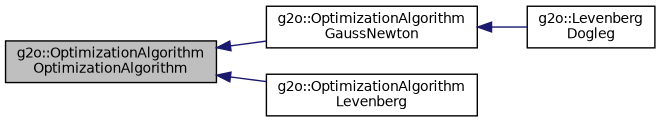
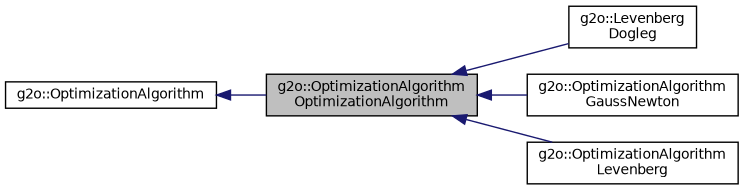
(509, 27) -> (517, 57)
none -> (111, 95)
